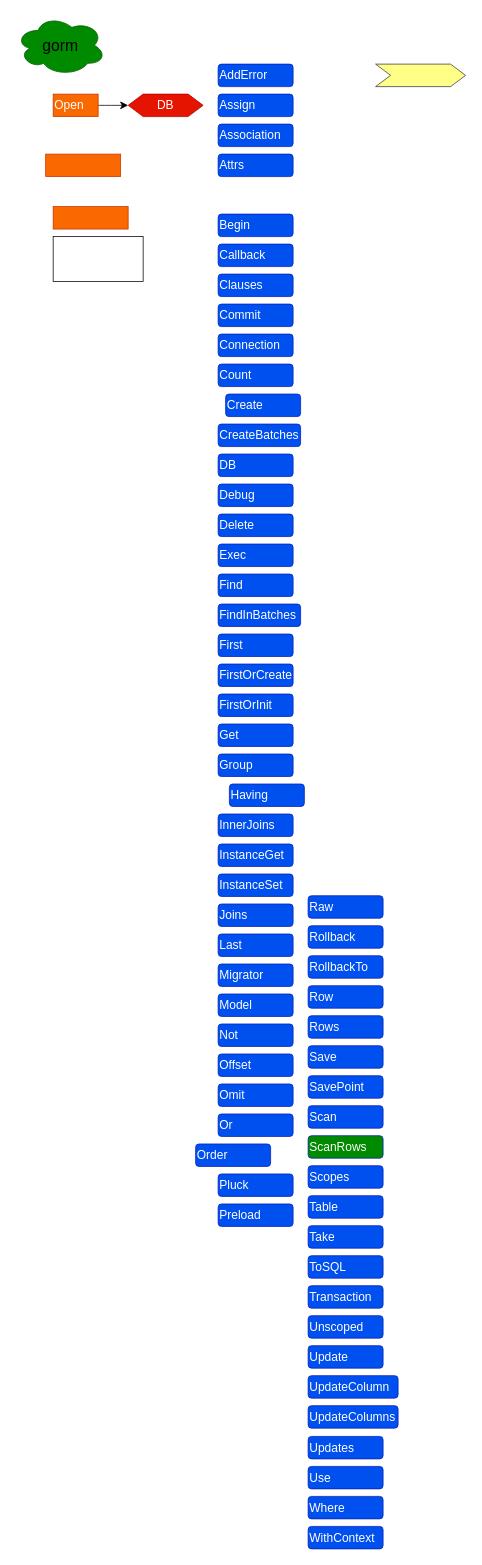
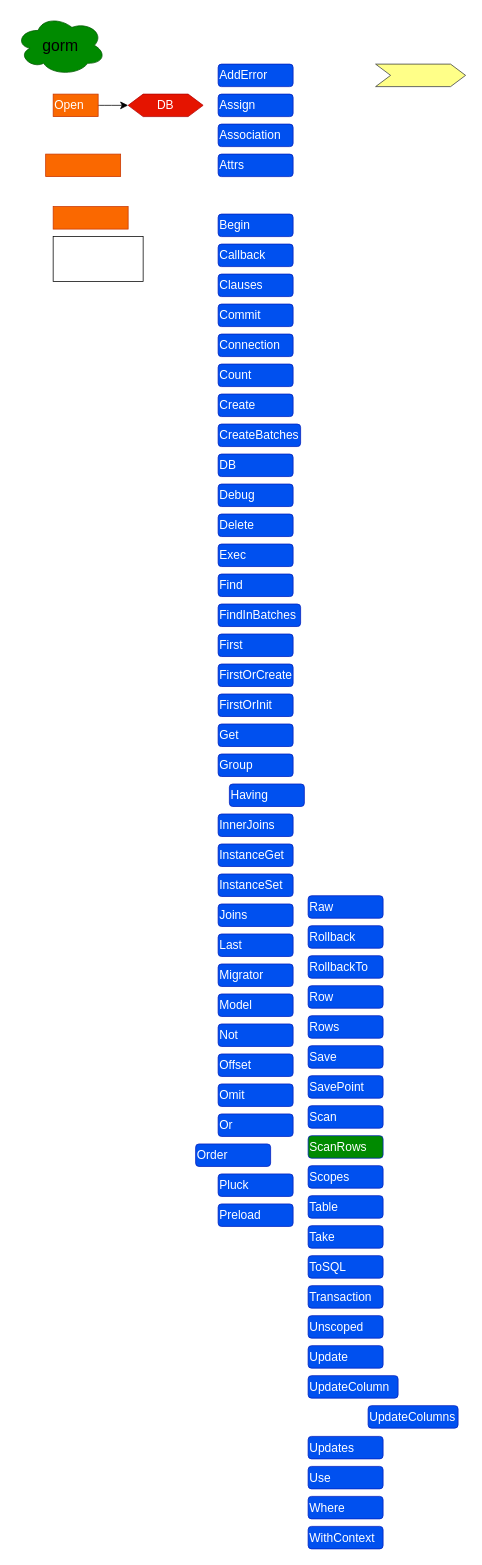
(263, 405) -> (255, 405)
(353, 1417) -> (413, 1417)
